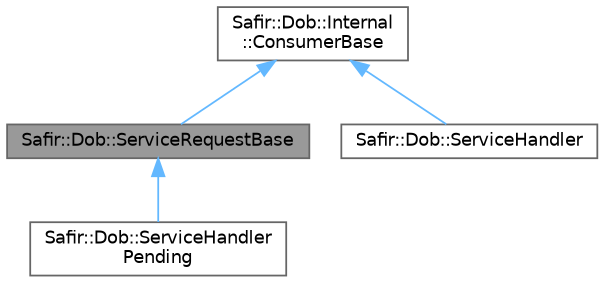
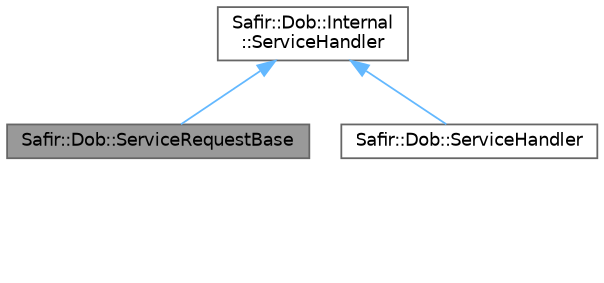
(313, 34) -> (313, 34)
(158, 249) -> none
